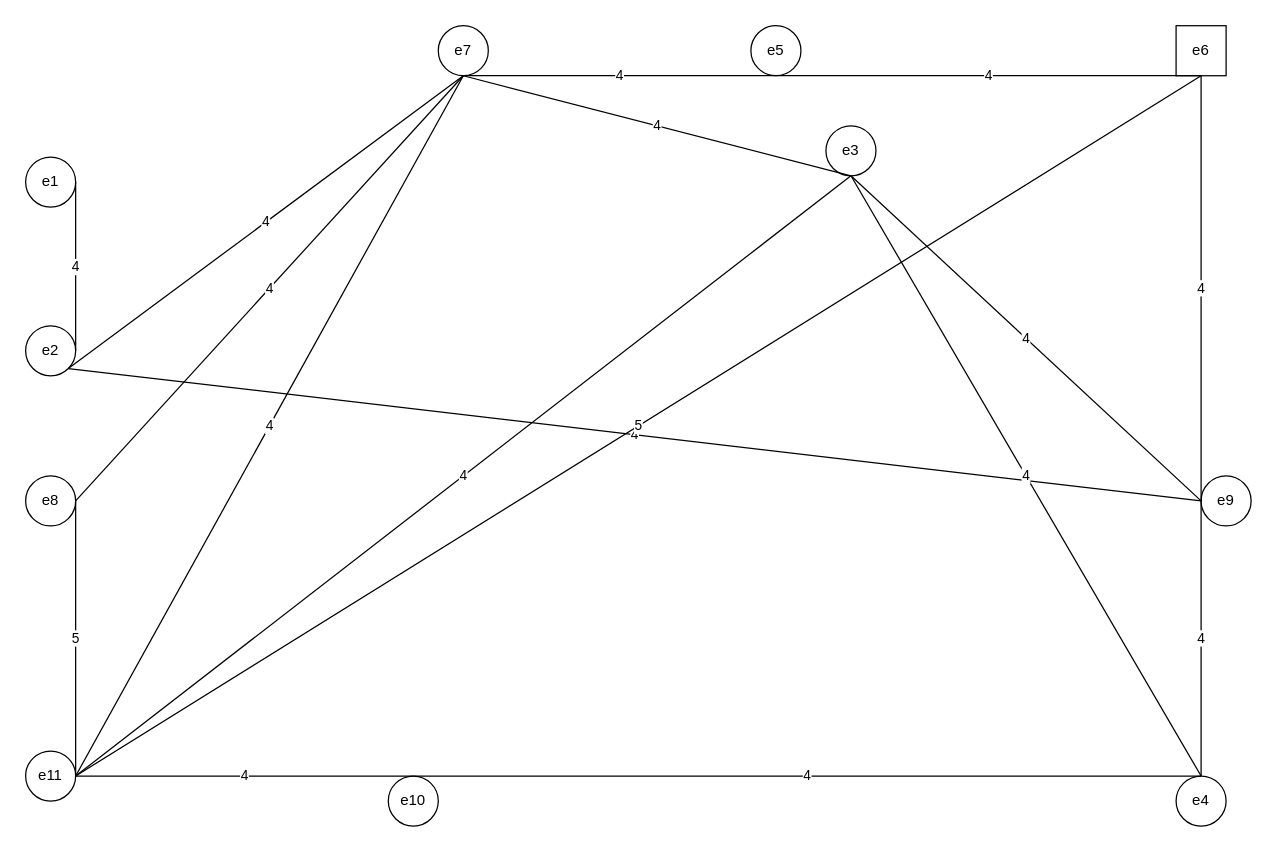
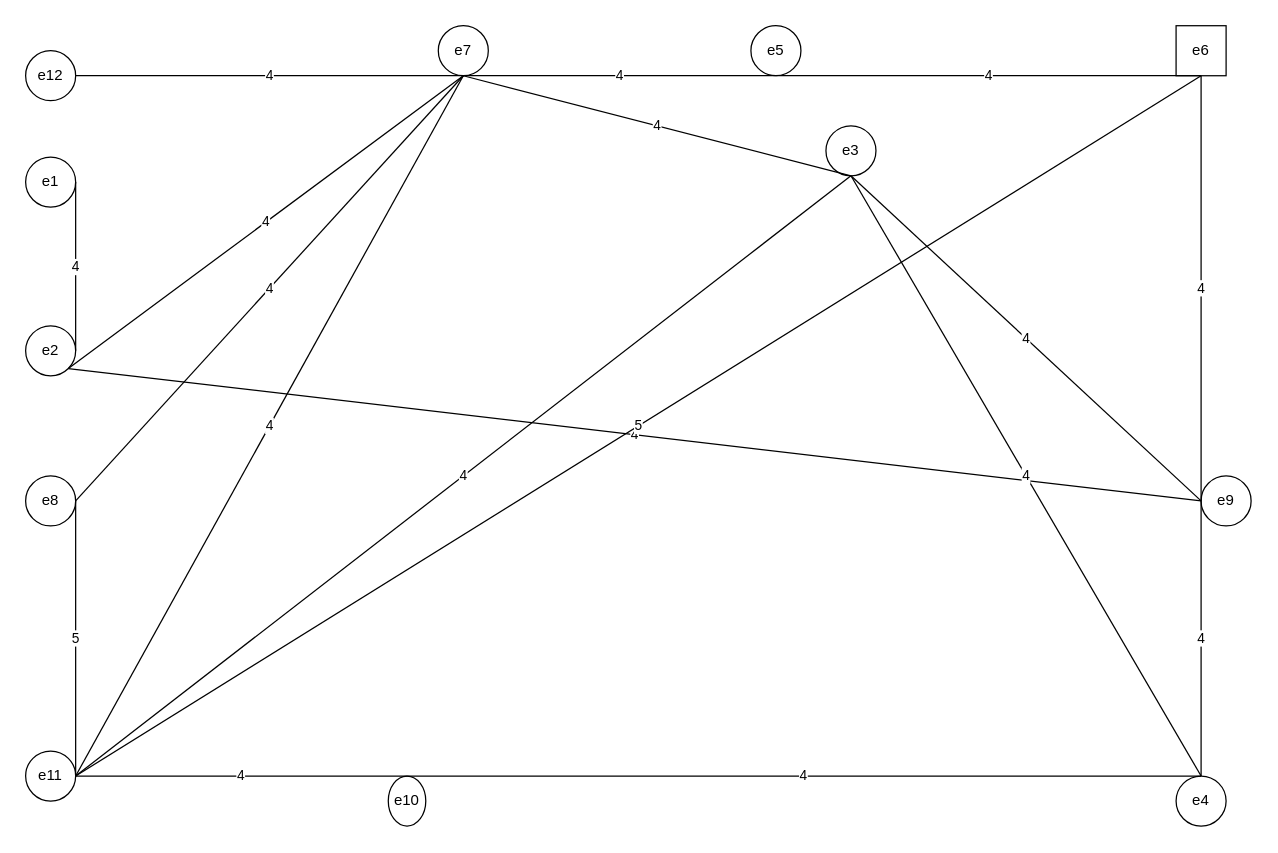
none -> (51, 76)
none -> (267, 76)
(413, 801) -> (407, 801)
